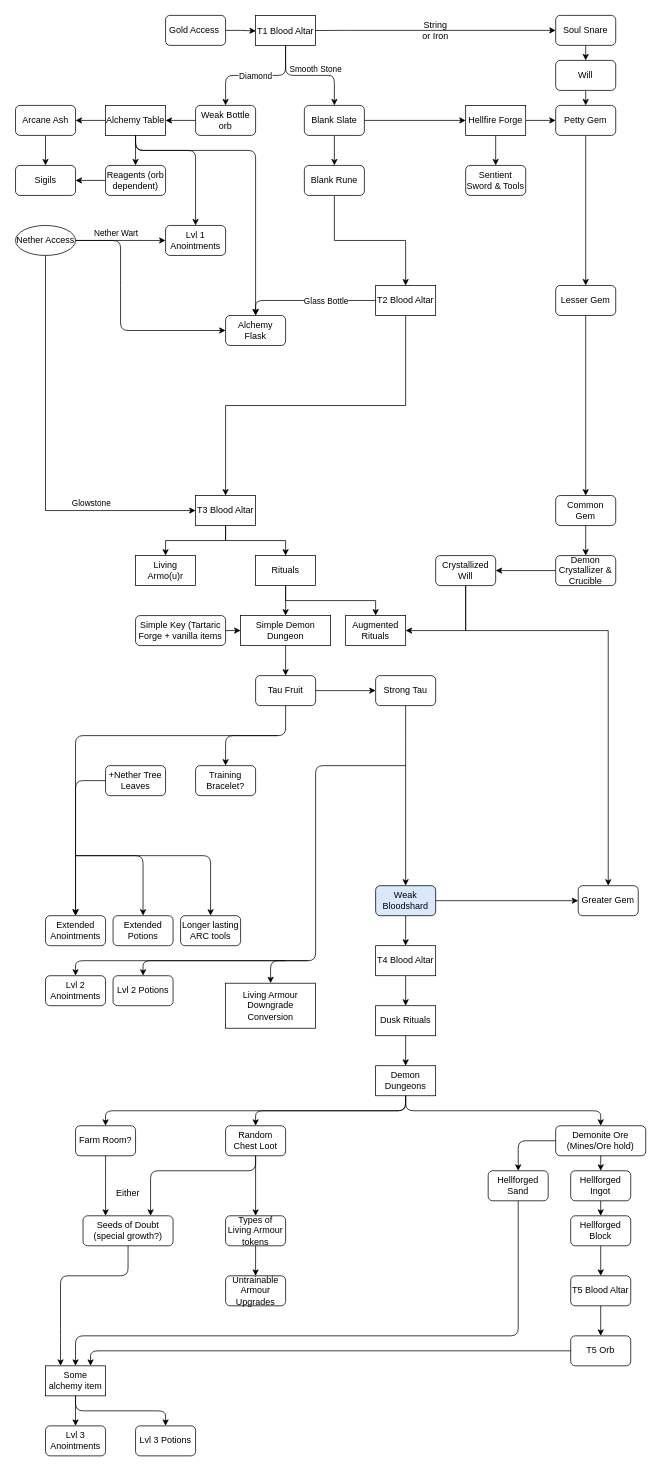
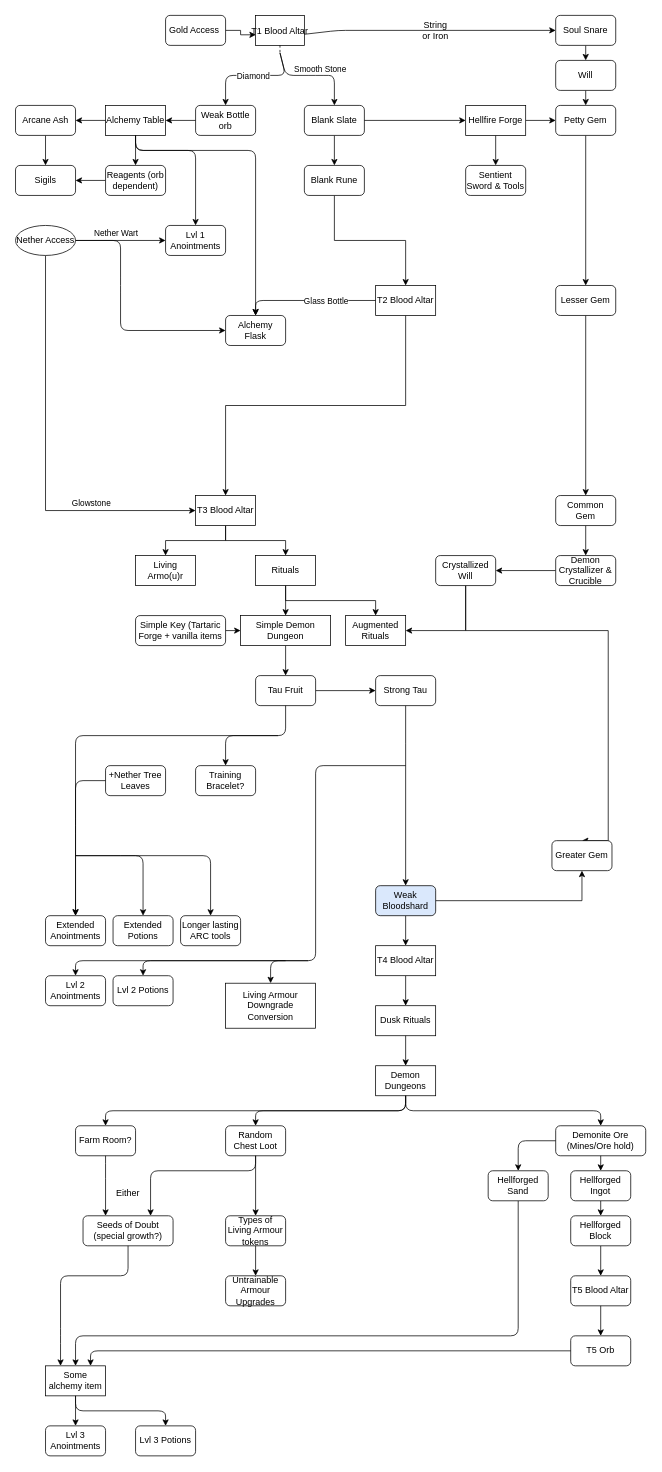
(285, 30) -> (280, 34)
(608, 900) -> (582, 855)
